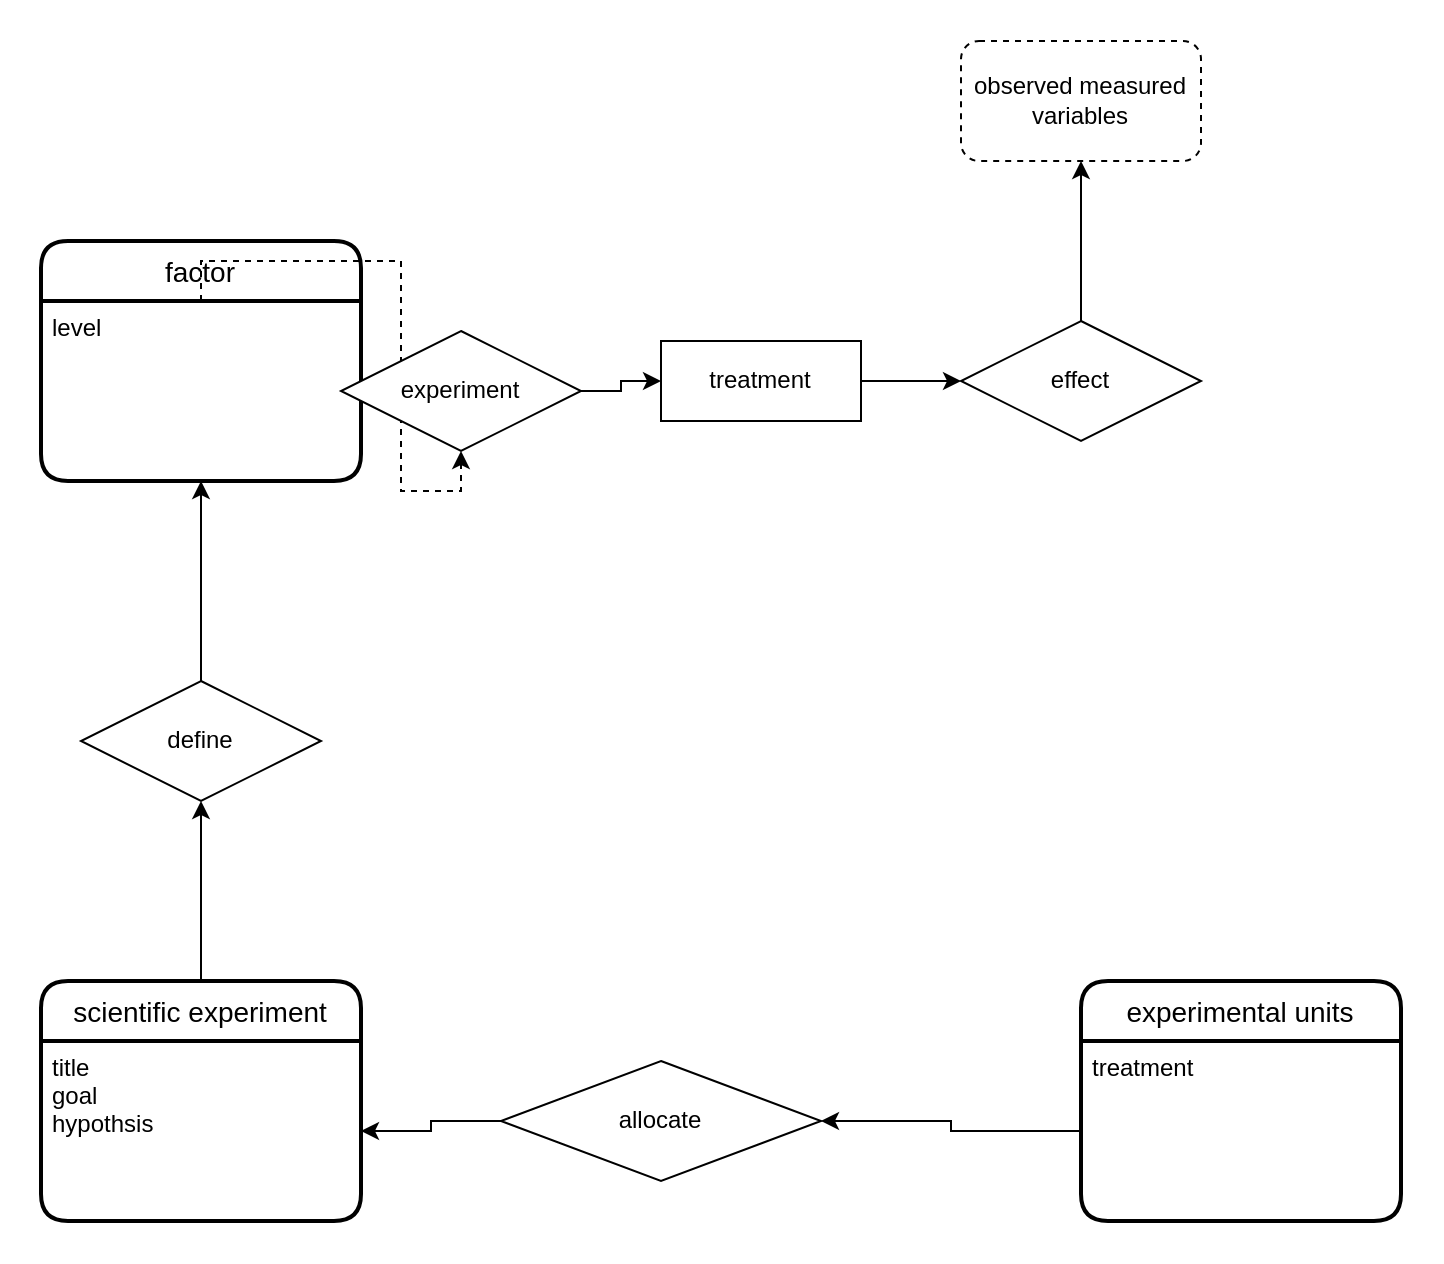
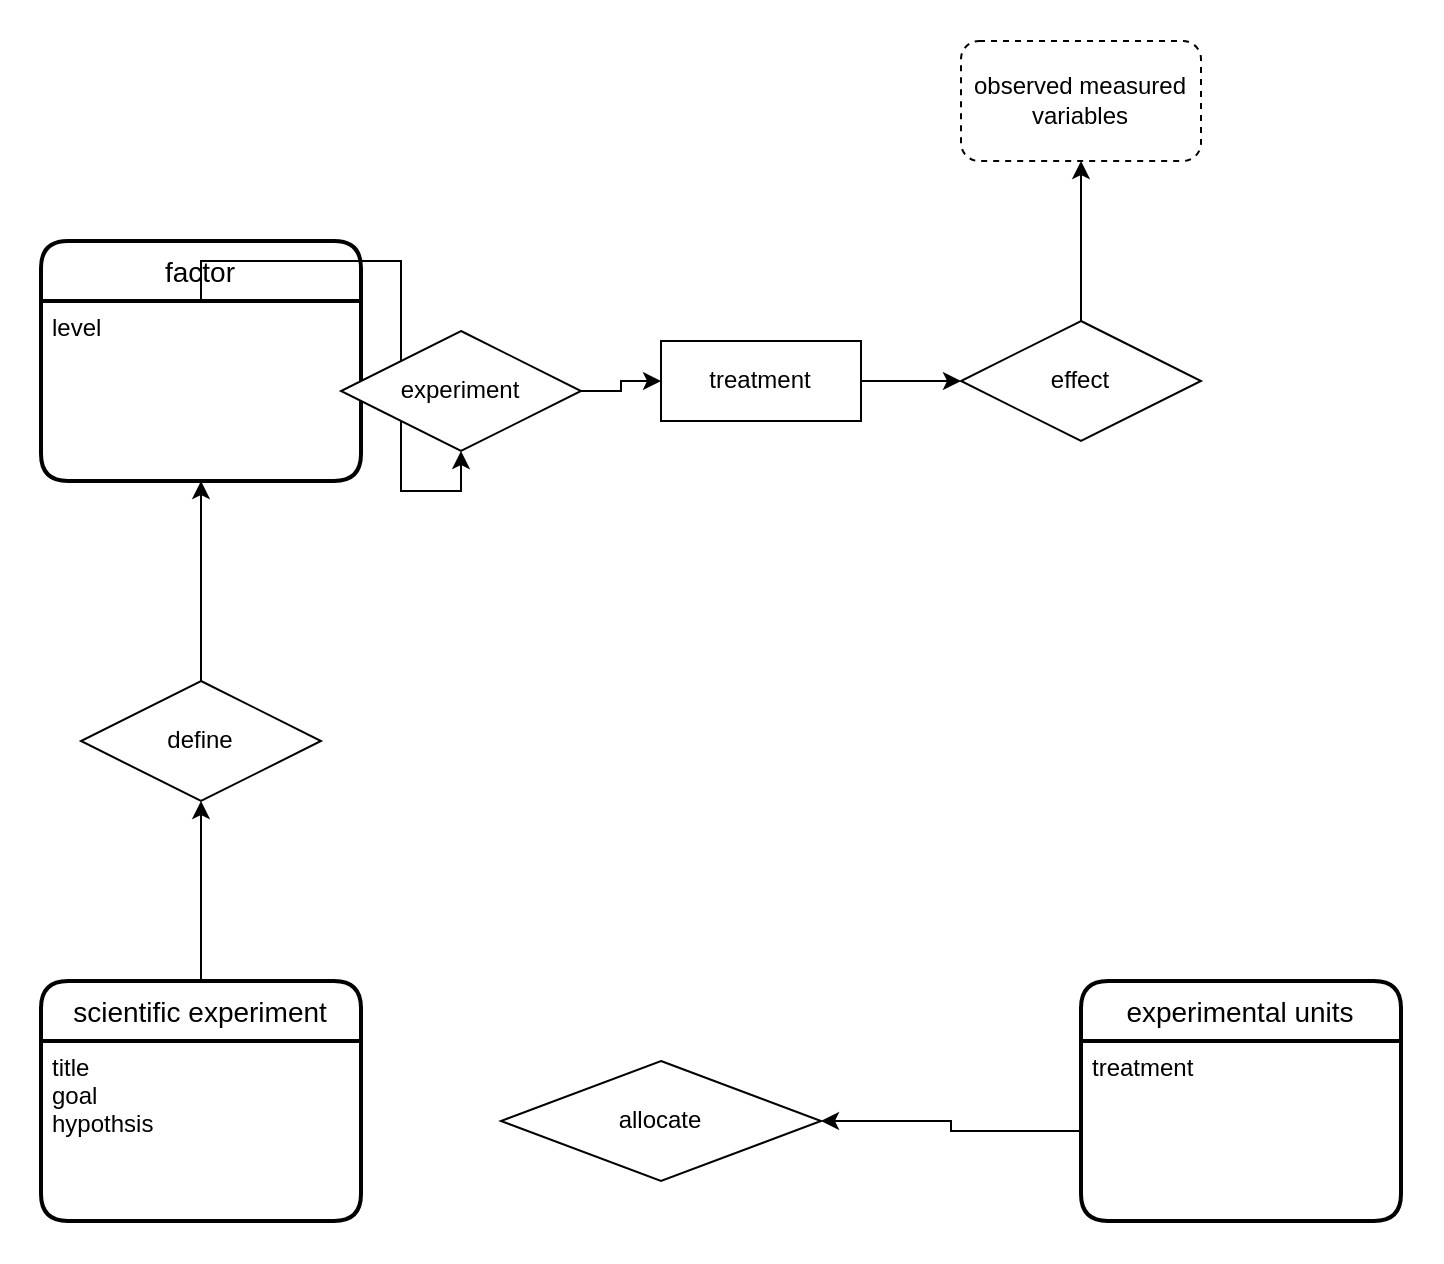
(333, 261) -> (333, 261)
(432, 1121) -> none
